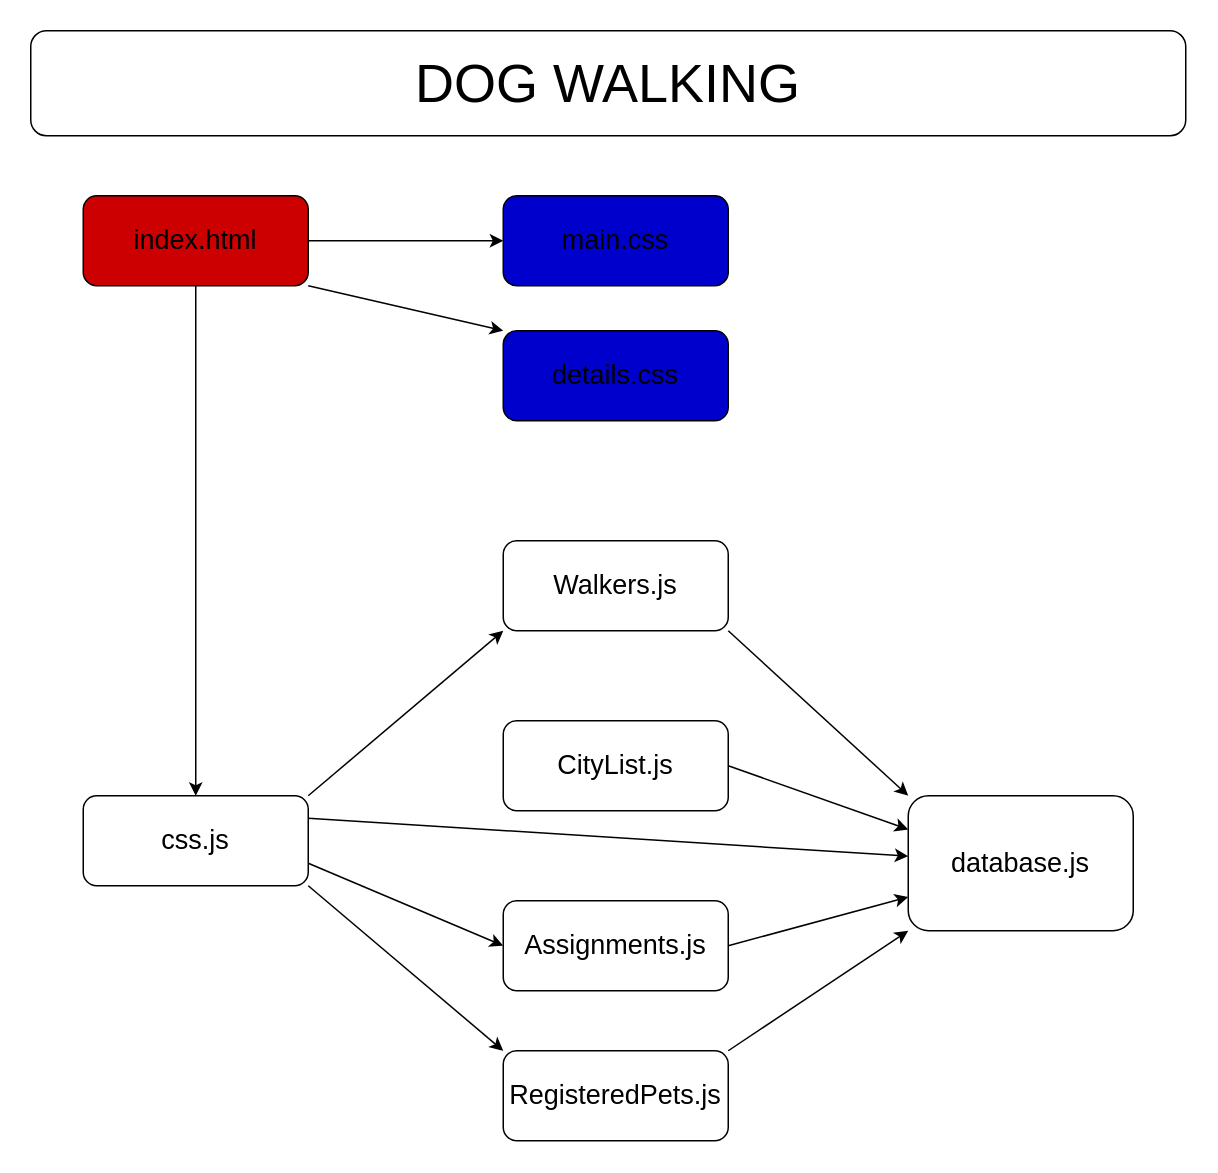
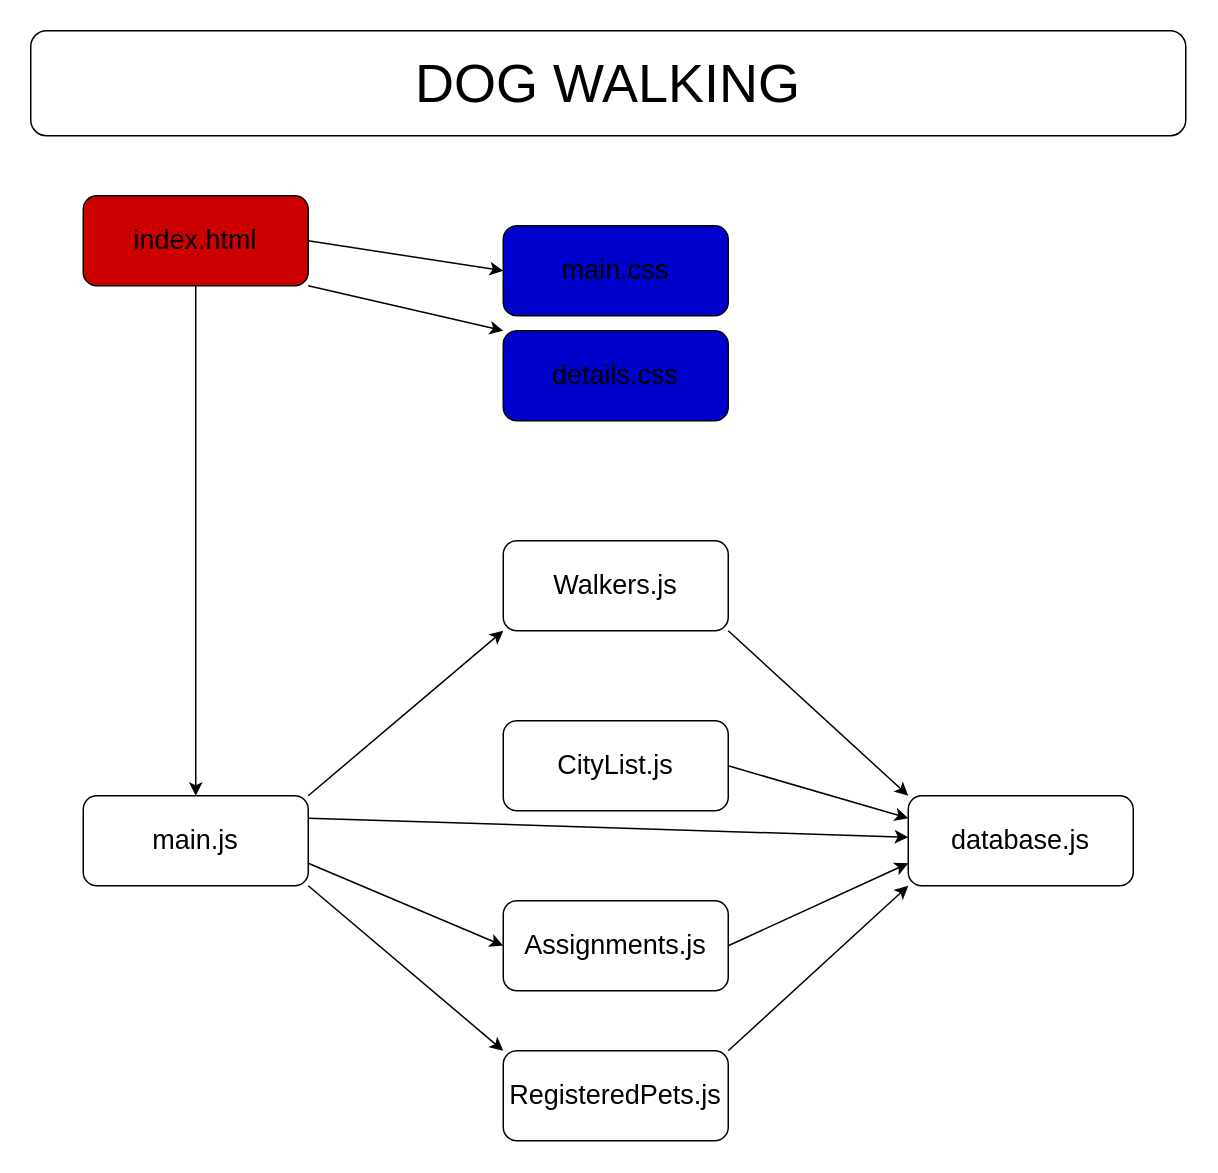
(616, 241) -> (616, 271)
(196, 841) -> (196, 841)
(1021, 863) -> (1021, 841)
